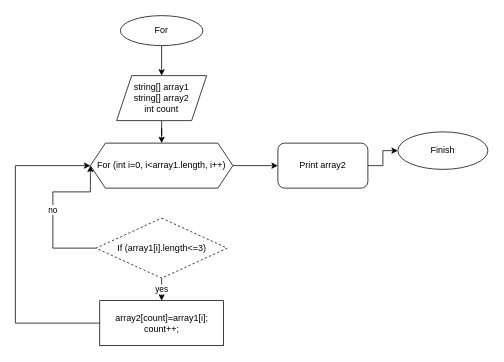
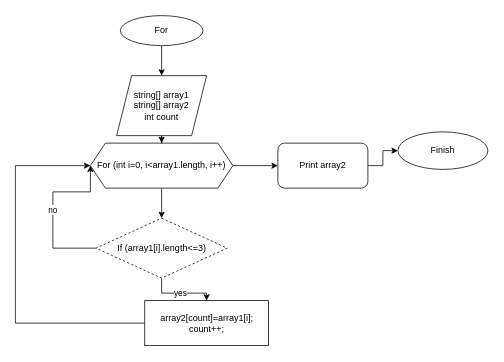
(162, 98) -> (162, 105)
none -> (162, 200)
(162, 323) -> (207, 323)
